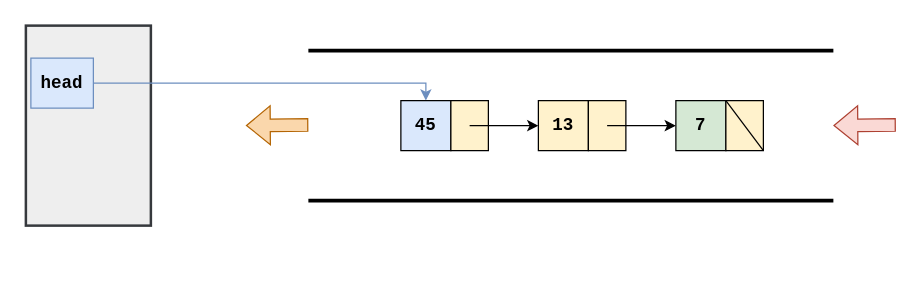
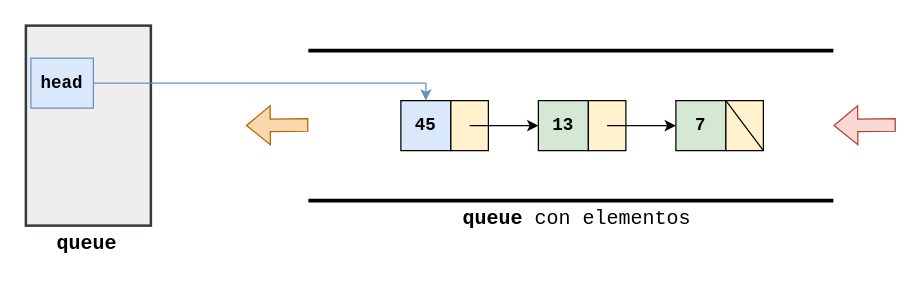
(563, 126) -> (563, 126)
none -> (577, 219)
none -> (87, 244)
